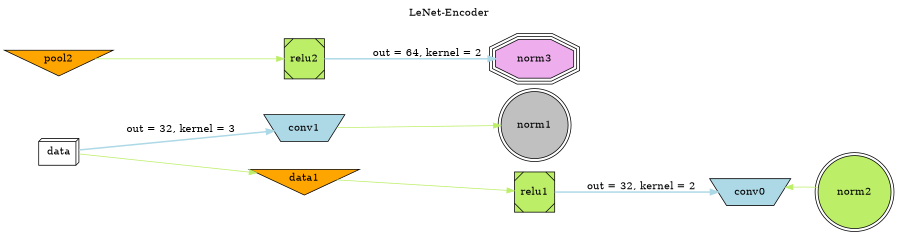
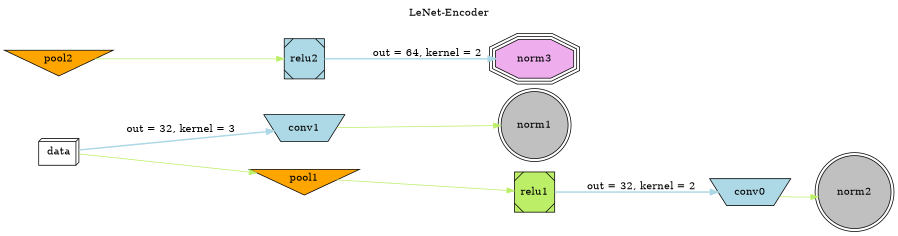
(304, 59) -> (304, 59)
(304, 178) -> (304, 178)
(806, 187) -> (795, 197)
(855, 192) -> (855, 192)
